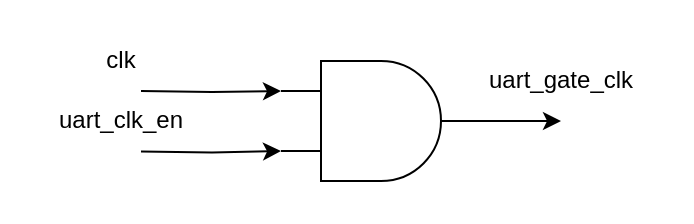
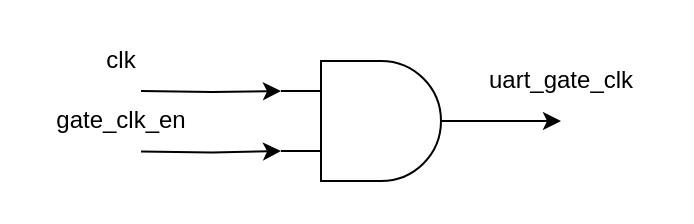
(122, 121) -> (122, 121)
